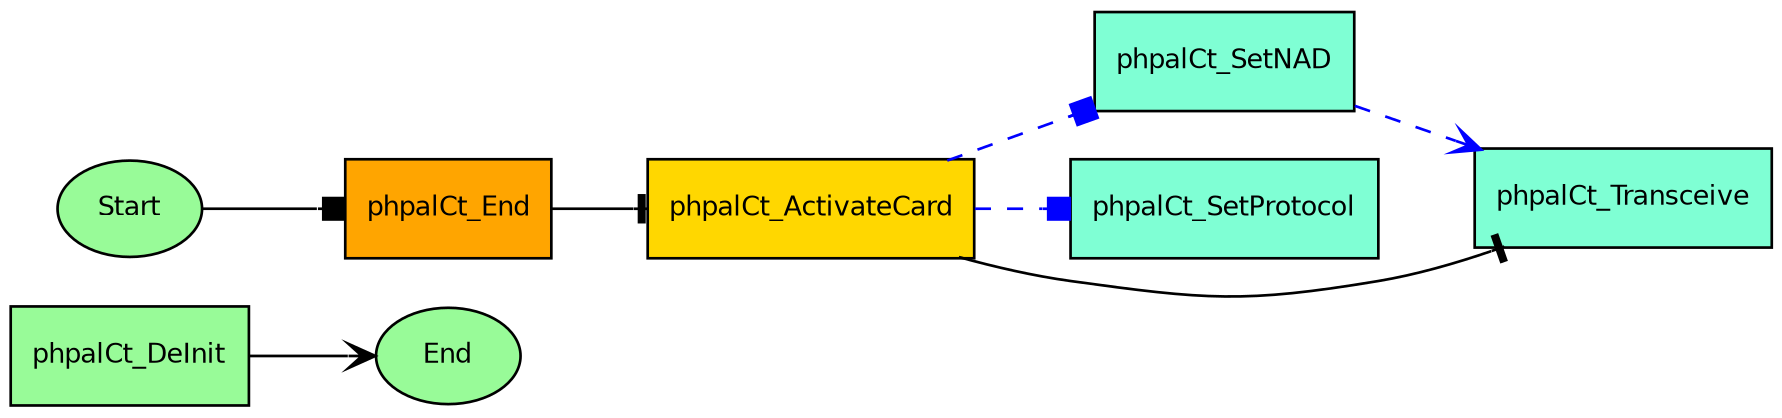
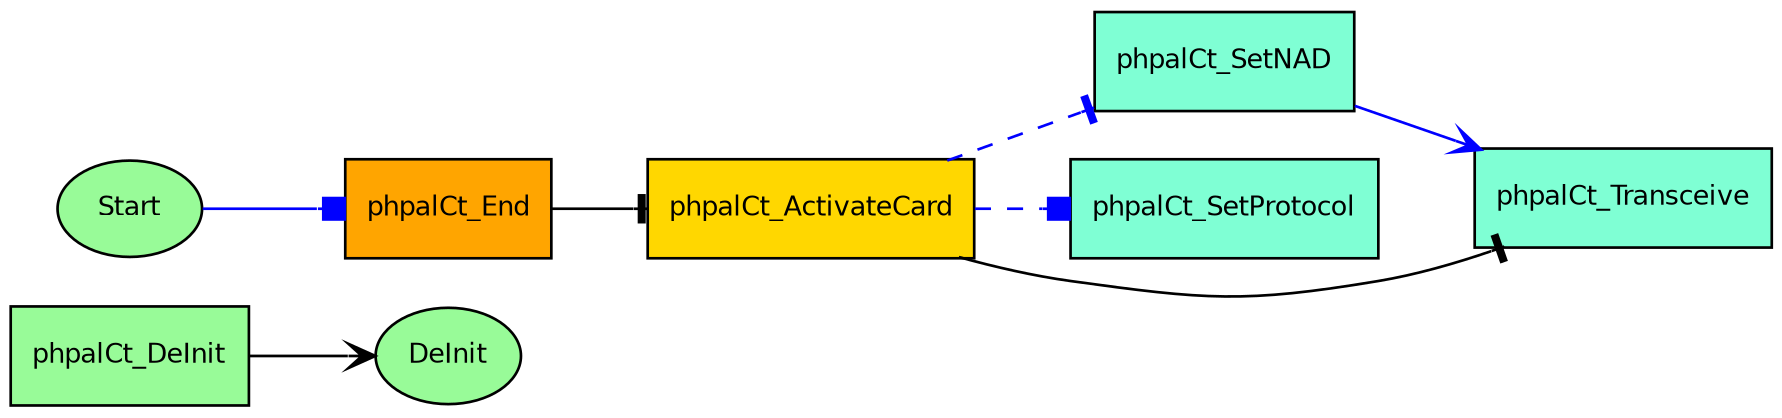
(1405, 123) -> (1405, 123)
(1014, 136) -> (1014, 136)
(260, 209) -> (260, 209)
(448, 356) -> (448, 356)
